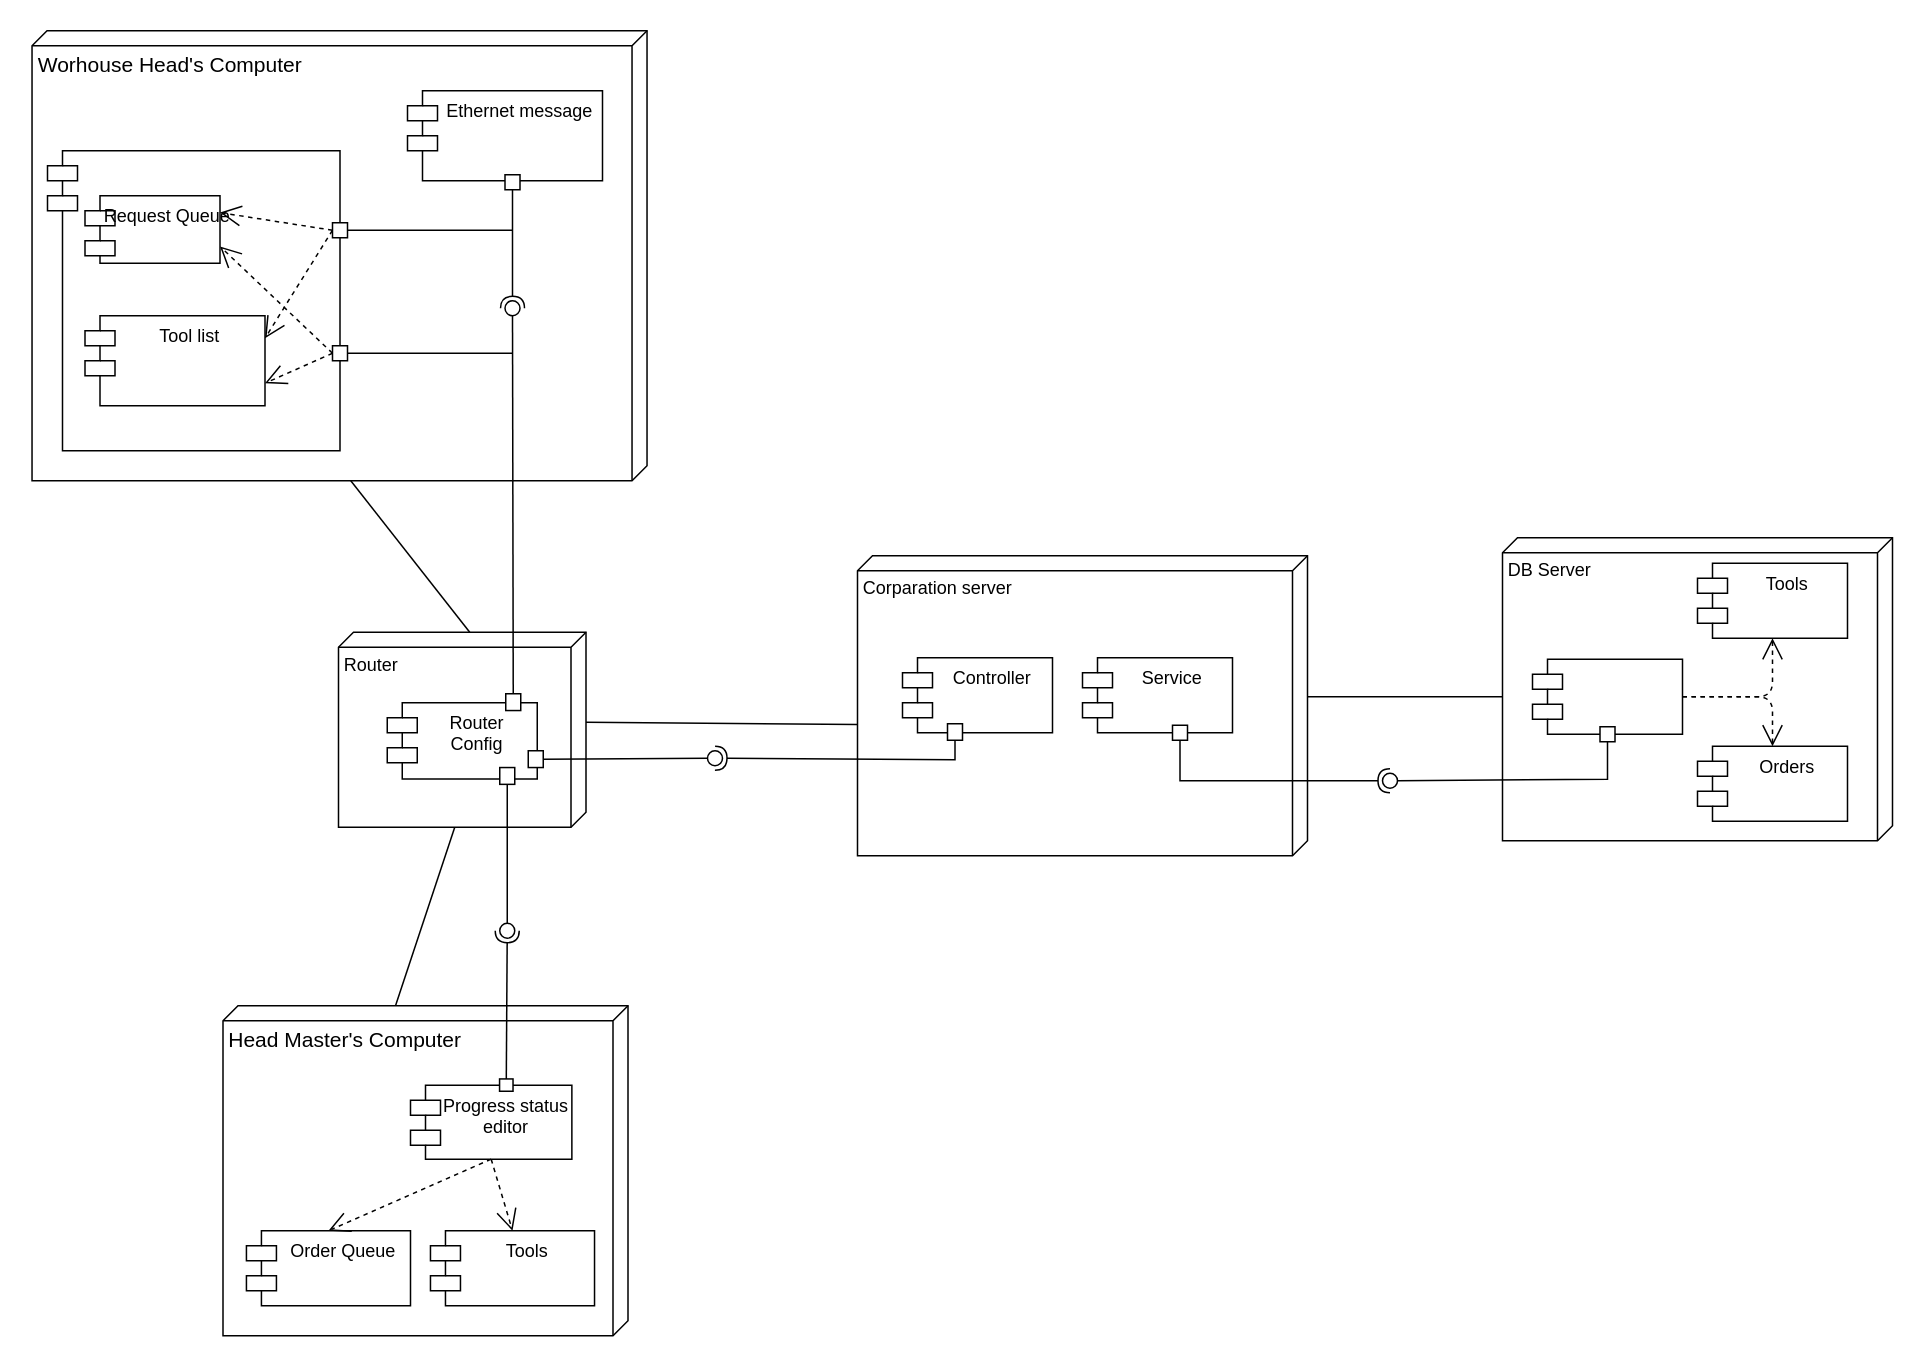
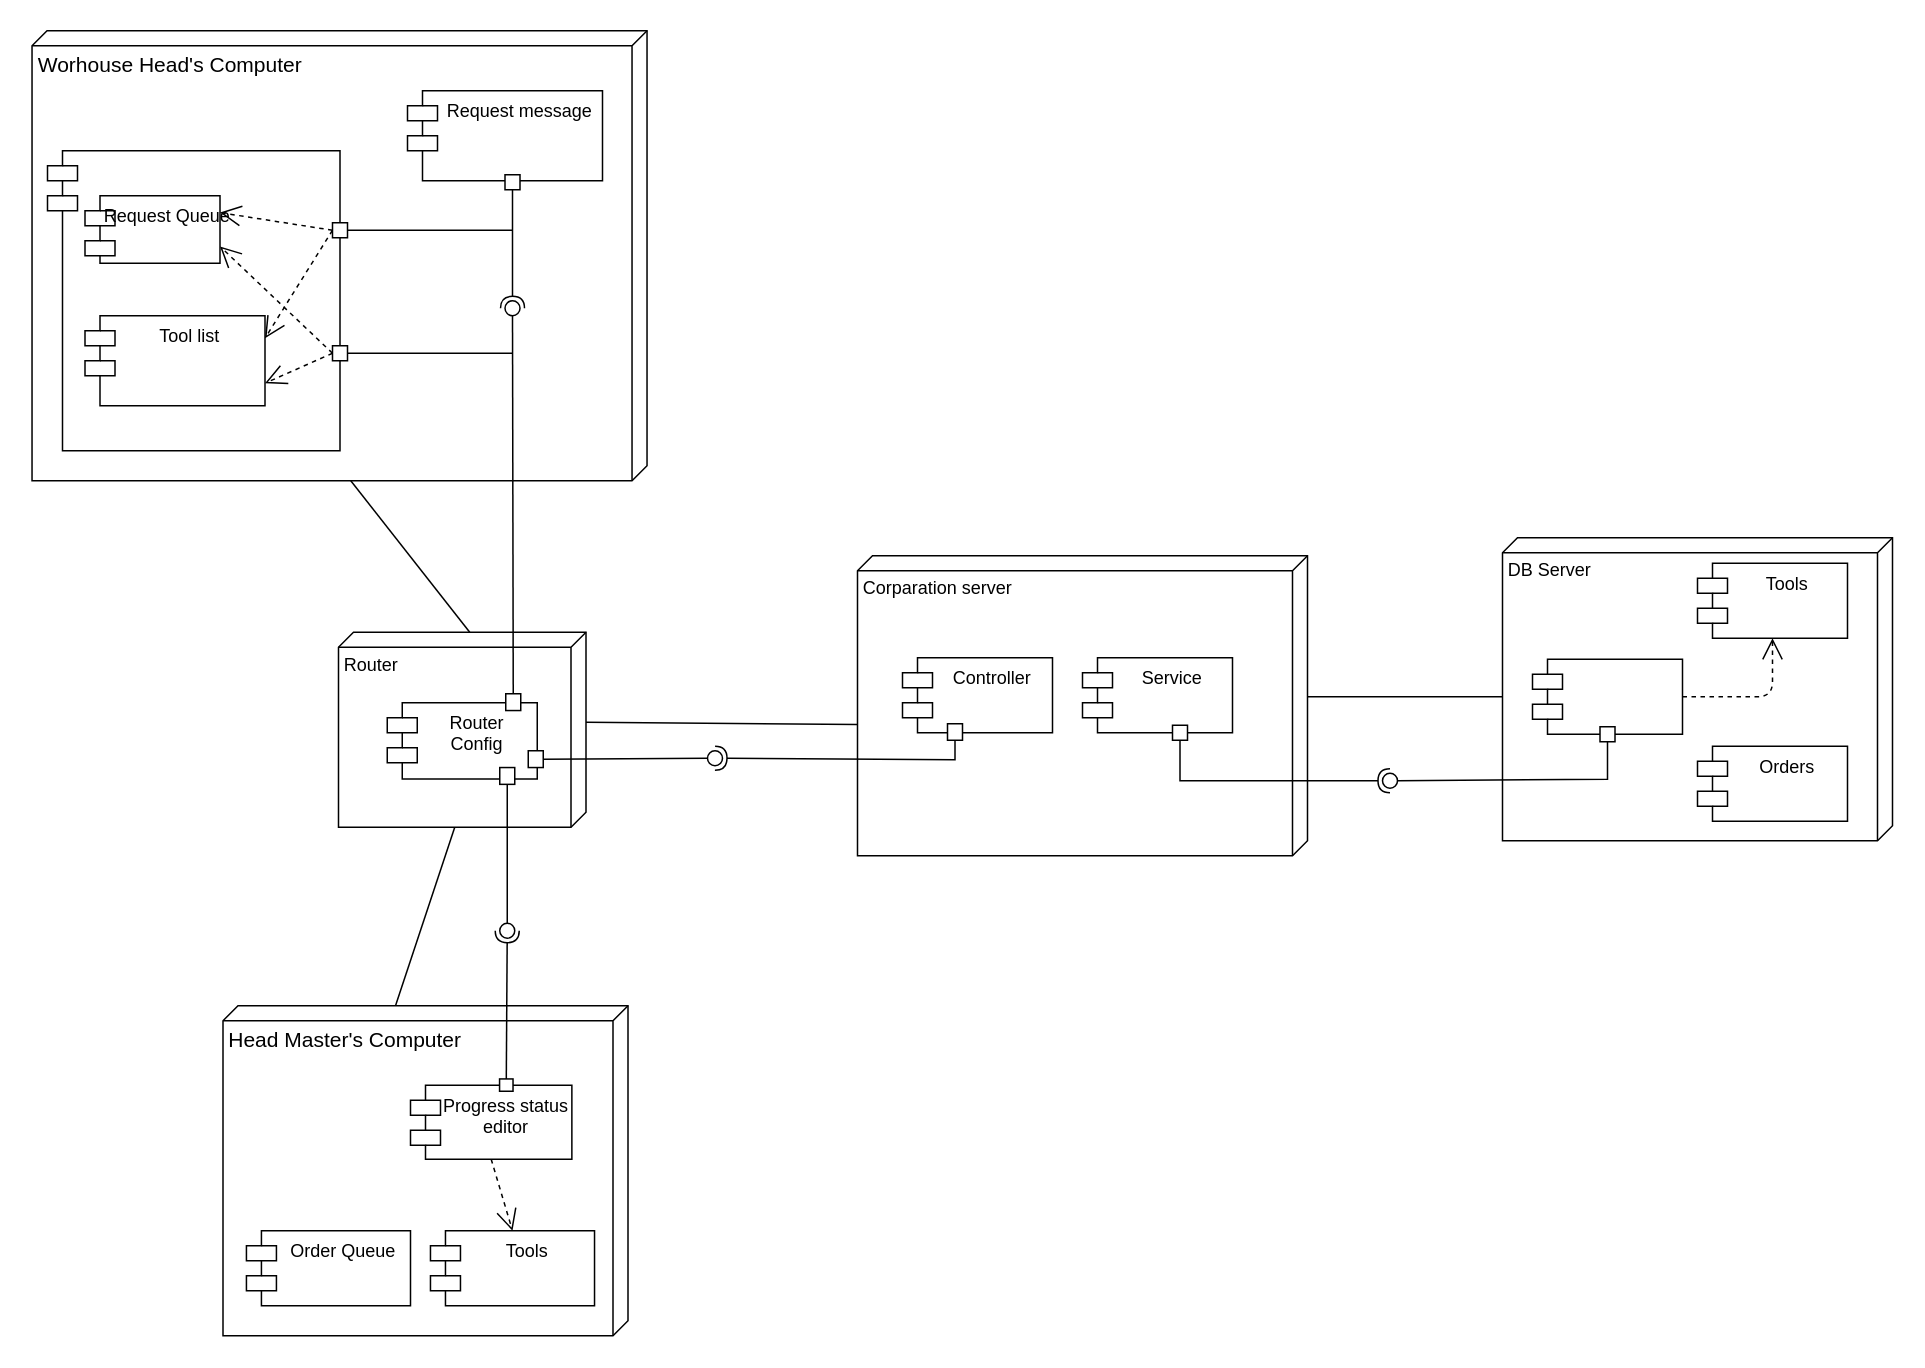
(519, 111) -> (519, 111)
(1772, 720) -> none
(411, 1194) -> none
